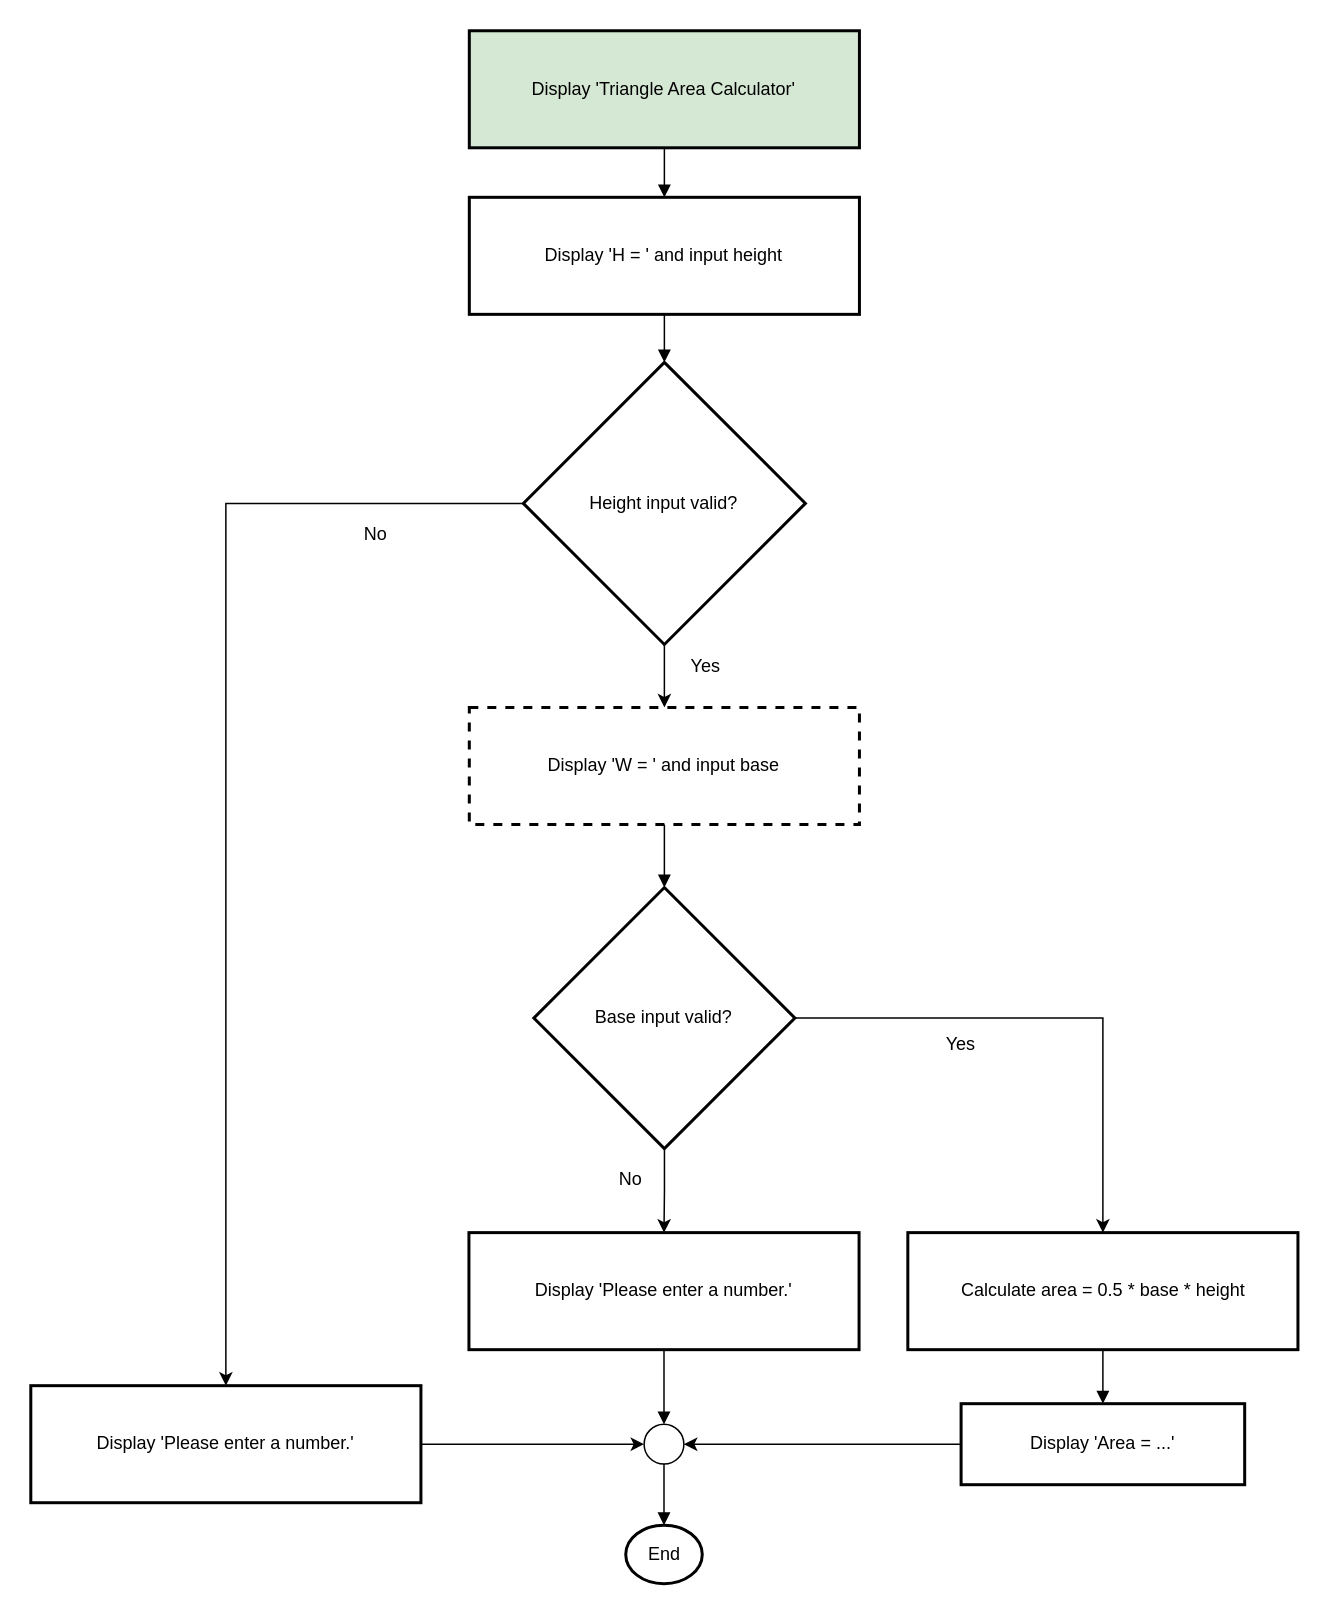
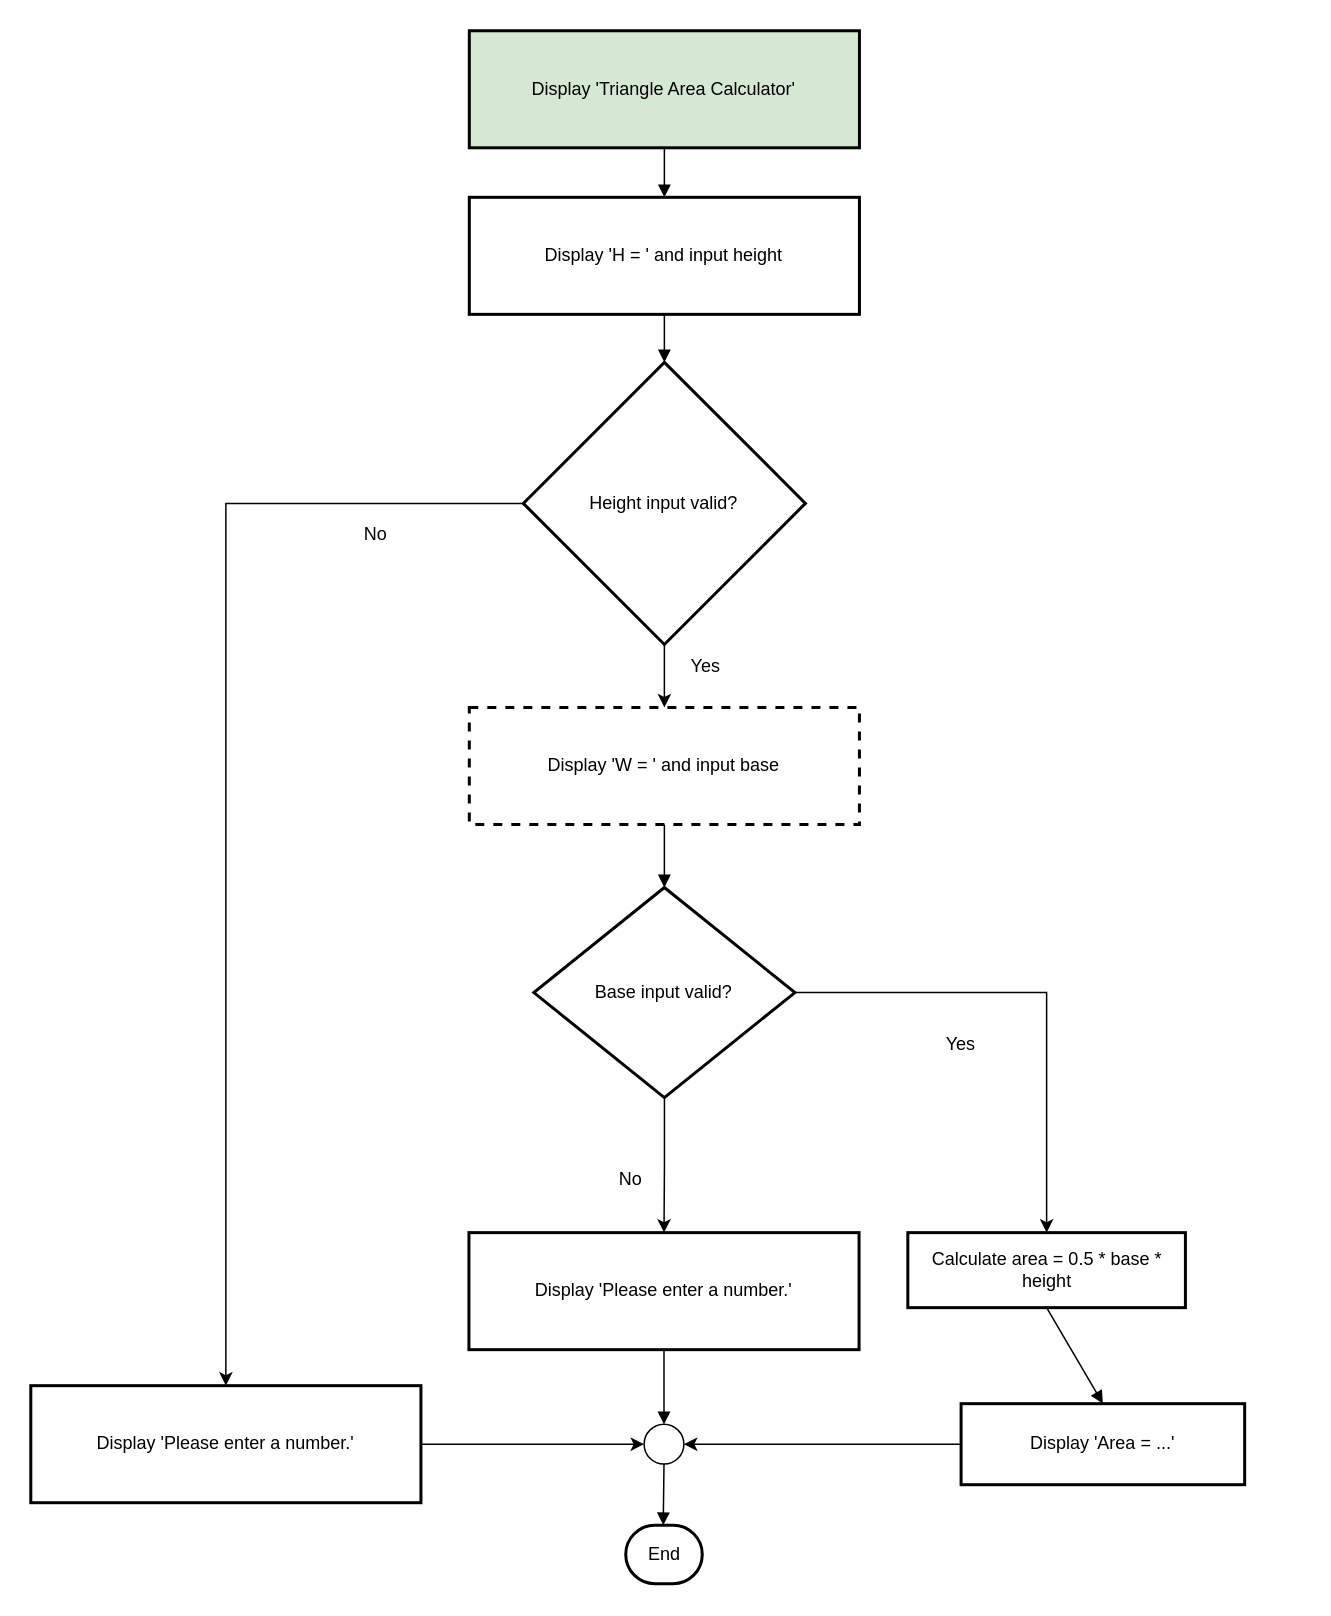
(664, 1018) -> (664, 992)
(1103, 1291) -> (1046, 1270)
(664, 1554) -> (664, 1554)
